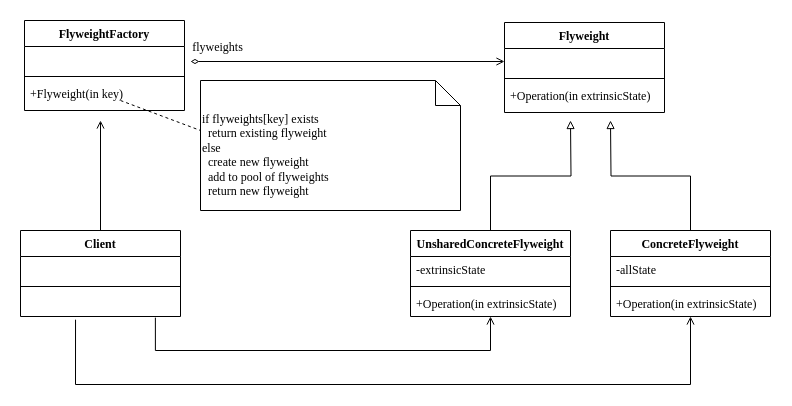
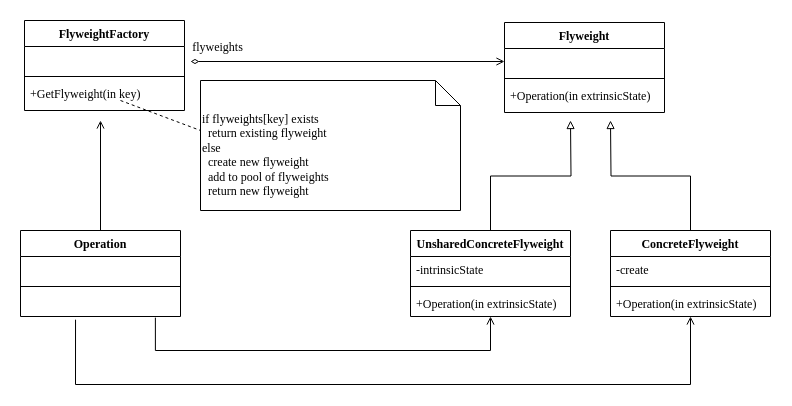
(84, 94) -> (94, 94)
(100, 244) -> (100, 244)
(463, 270) -> (462, 270)
(643, 270) -> (640, 270)
